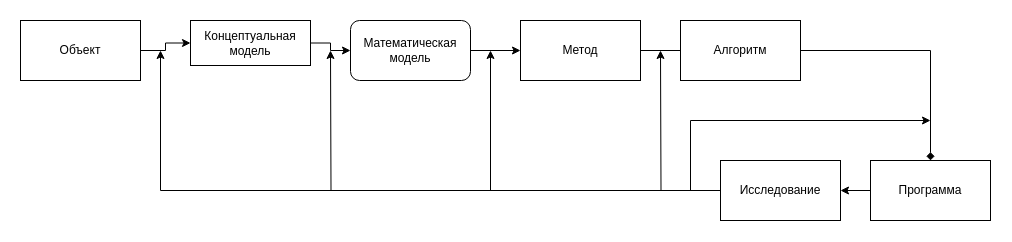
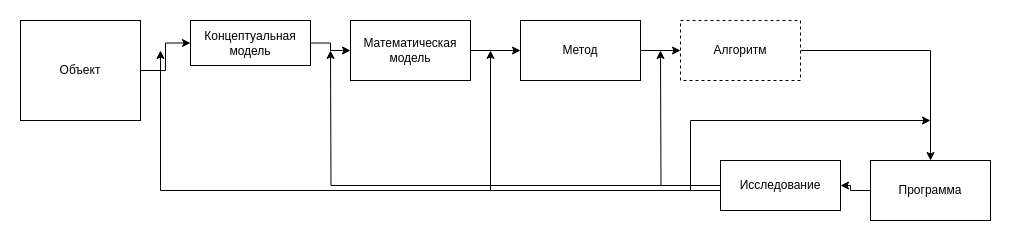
(81, 51) -> (81, 71)
(411, 51) -> (411, 51)
(676, 51) -> (672, 51)
(741, 51) -> (741, 51)
(931, 152) -> (931, 152)
(781, 191) -> (781, 186)
